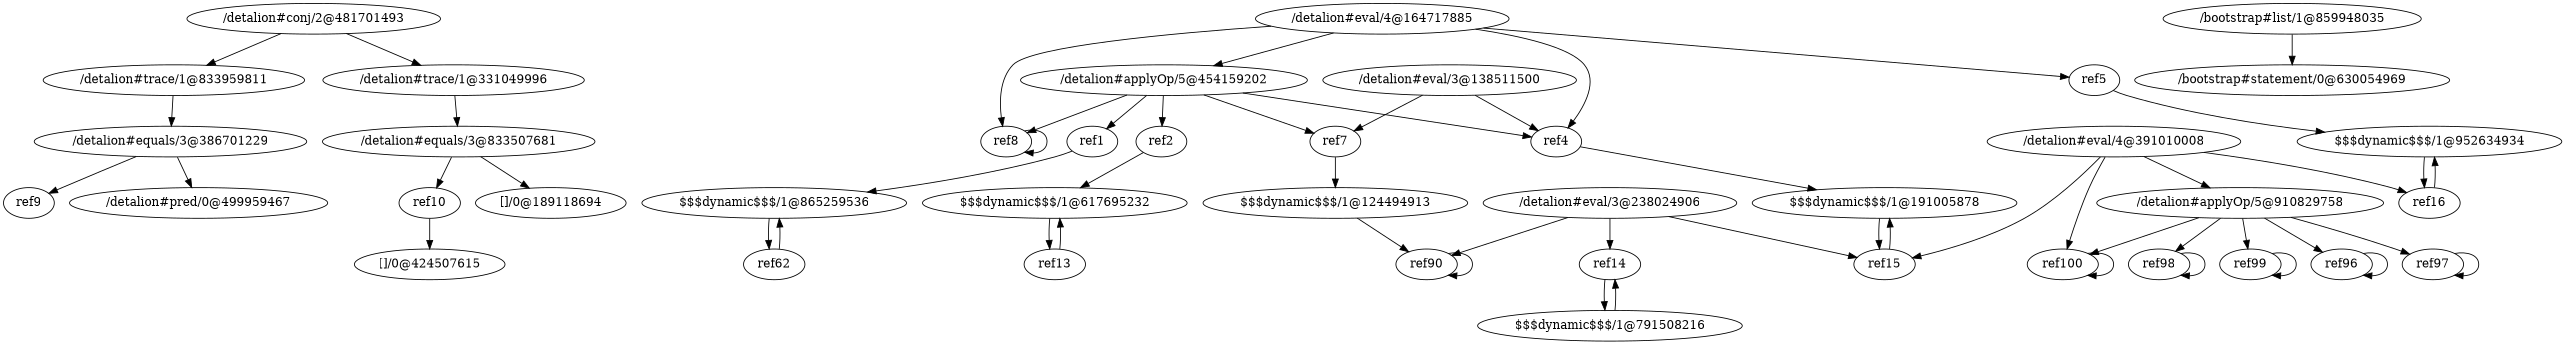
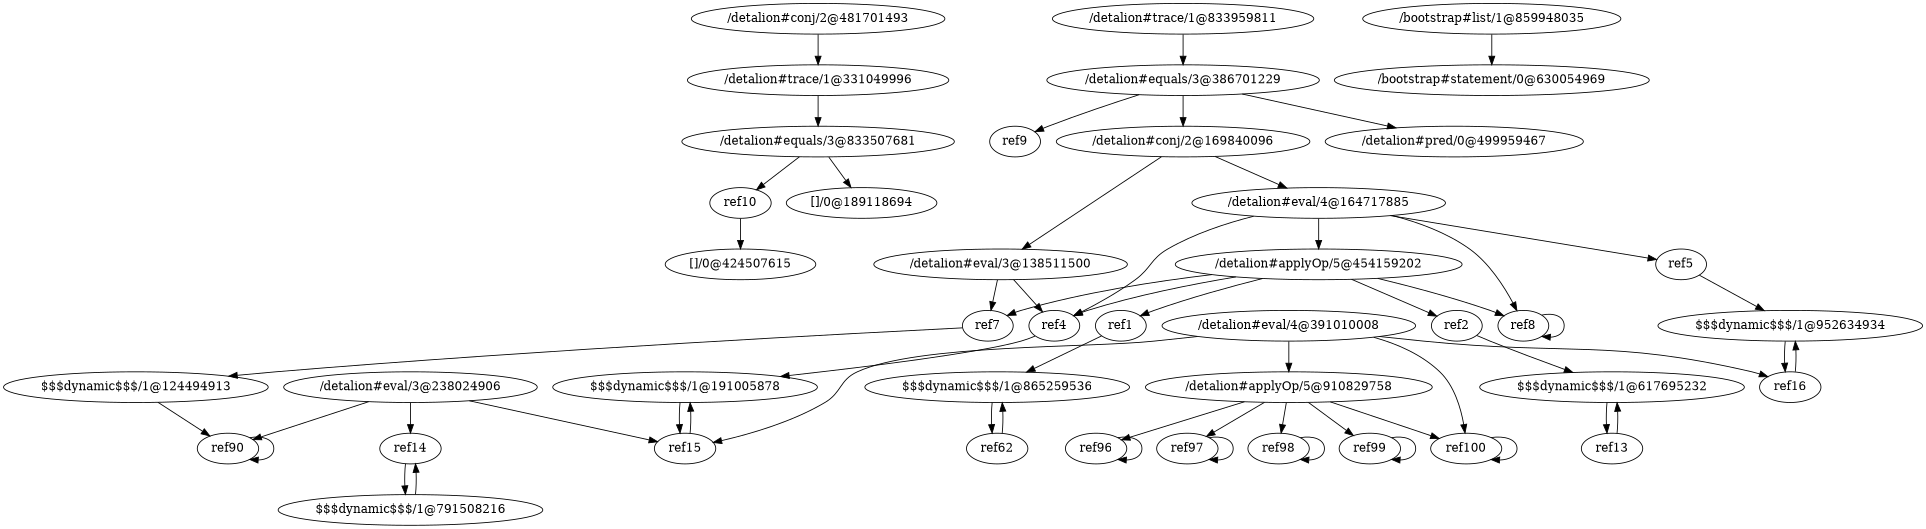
(248, 48) -> none
none -> (1183, 142)
